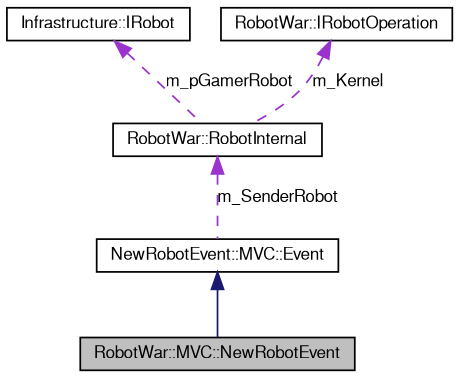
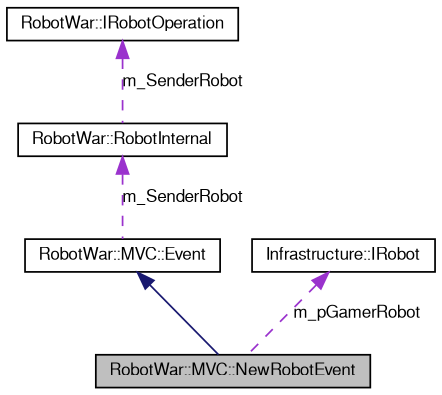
(349, 82) -> (183, 82)
(164, 88) -> (282, 320)
(218, 256) -> (123, 256)
